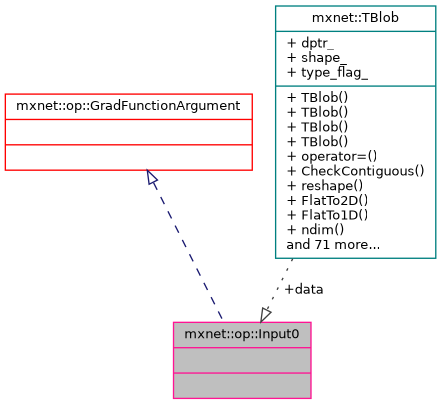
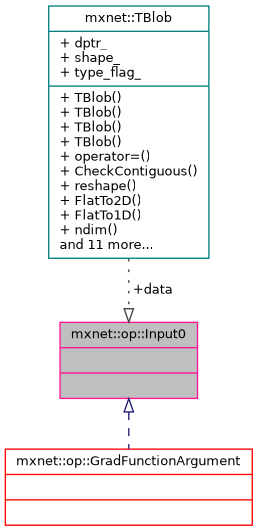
(334, 245) -> (107, 245)
(189, 252) -> (129, 430)
